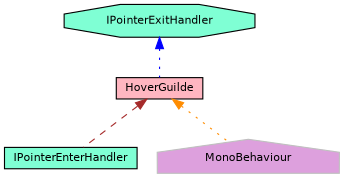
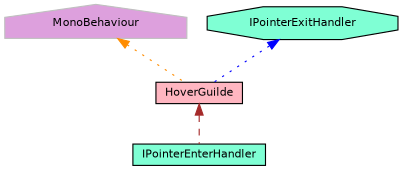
(205, 124) -> (156, 63)
